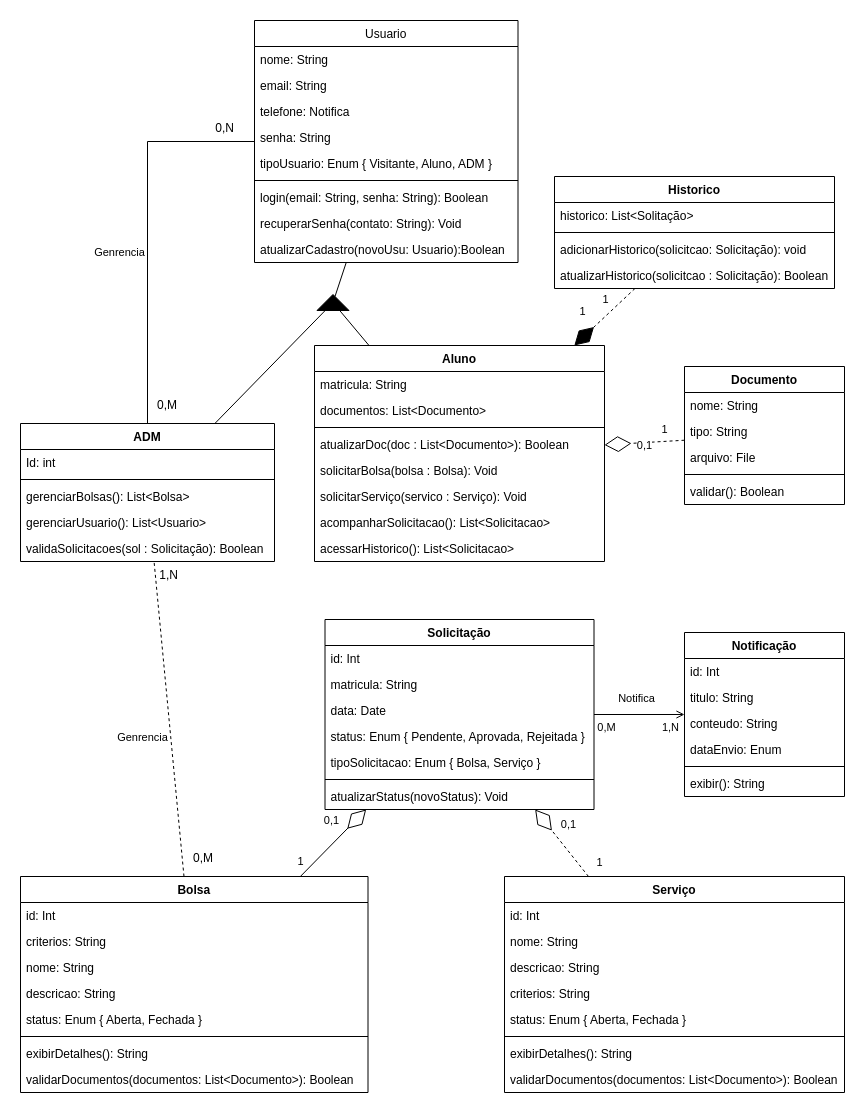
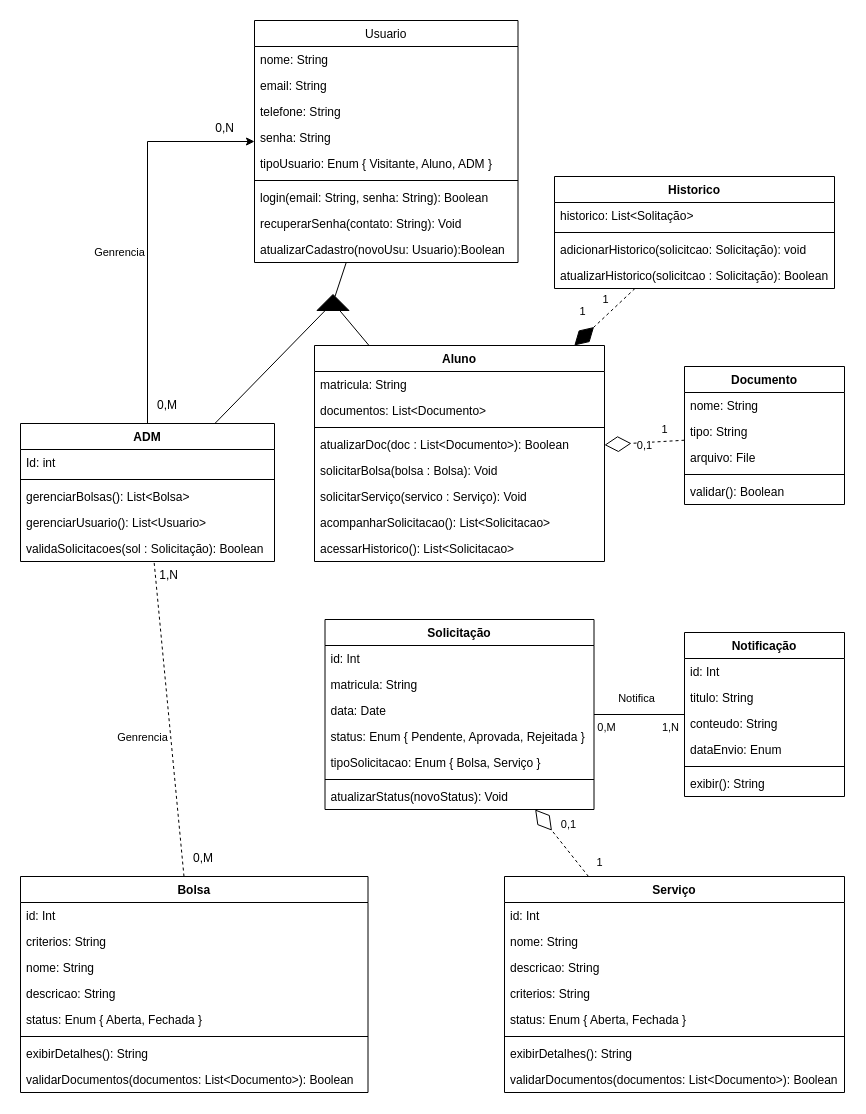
(313, 112) -> (308, 112)
(248, 142) -> (246, 142)
(679, 715) -> (679, 715)
(324, 853) -> none
